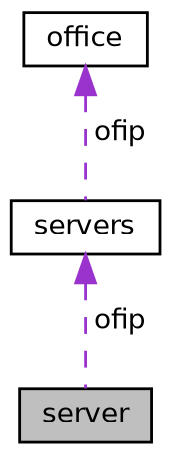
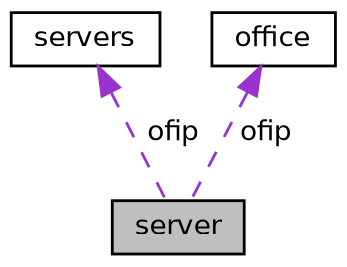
(86, 148) -> (219, 146)
